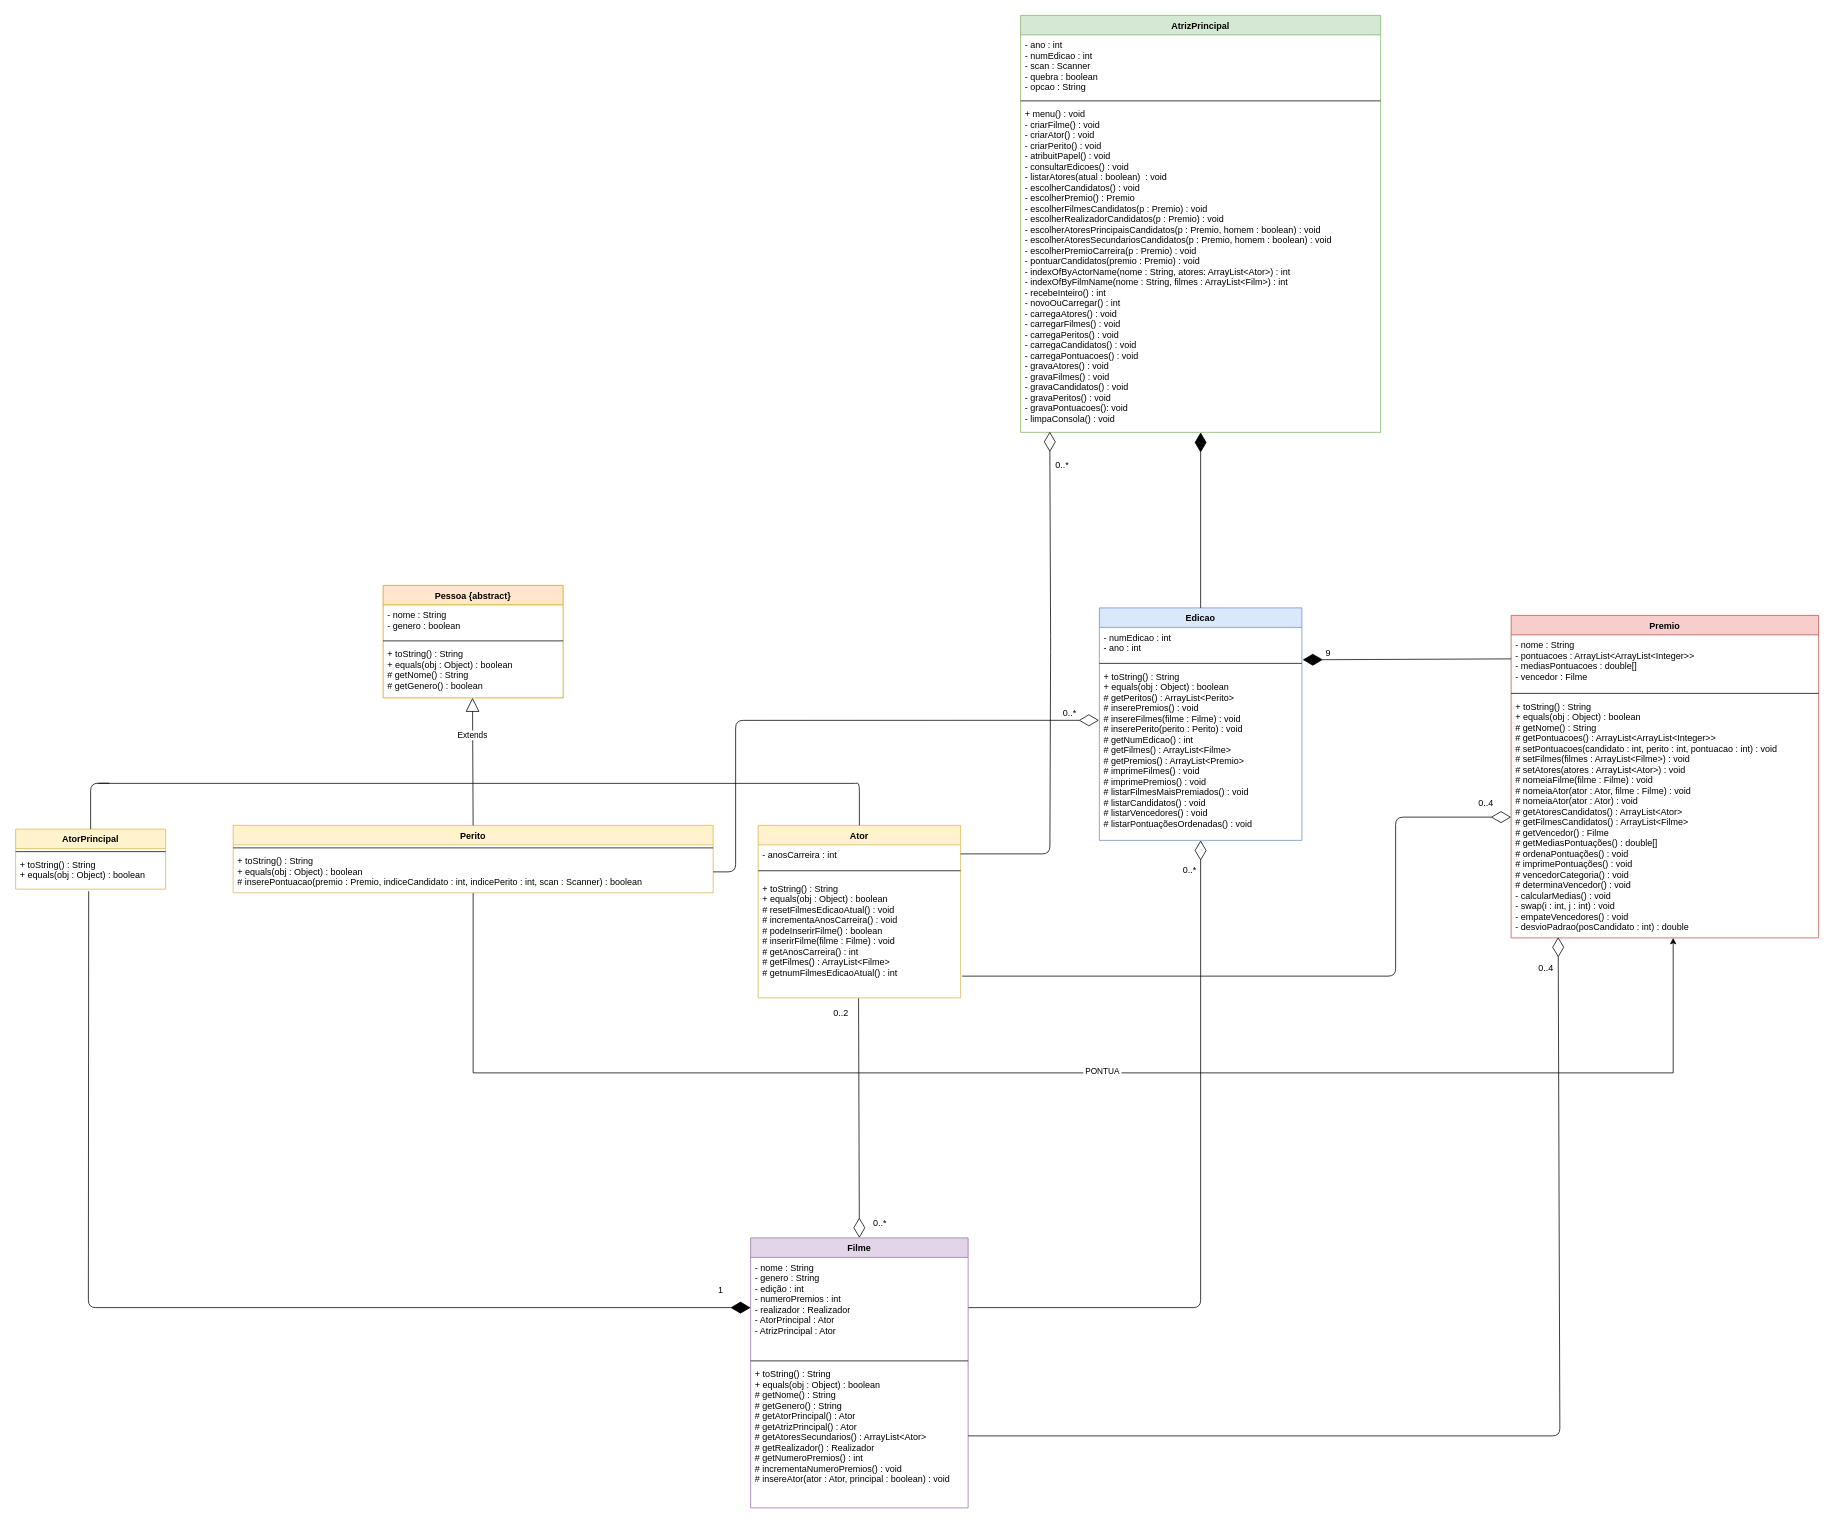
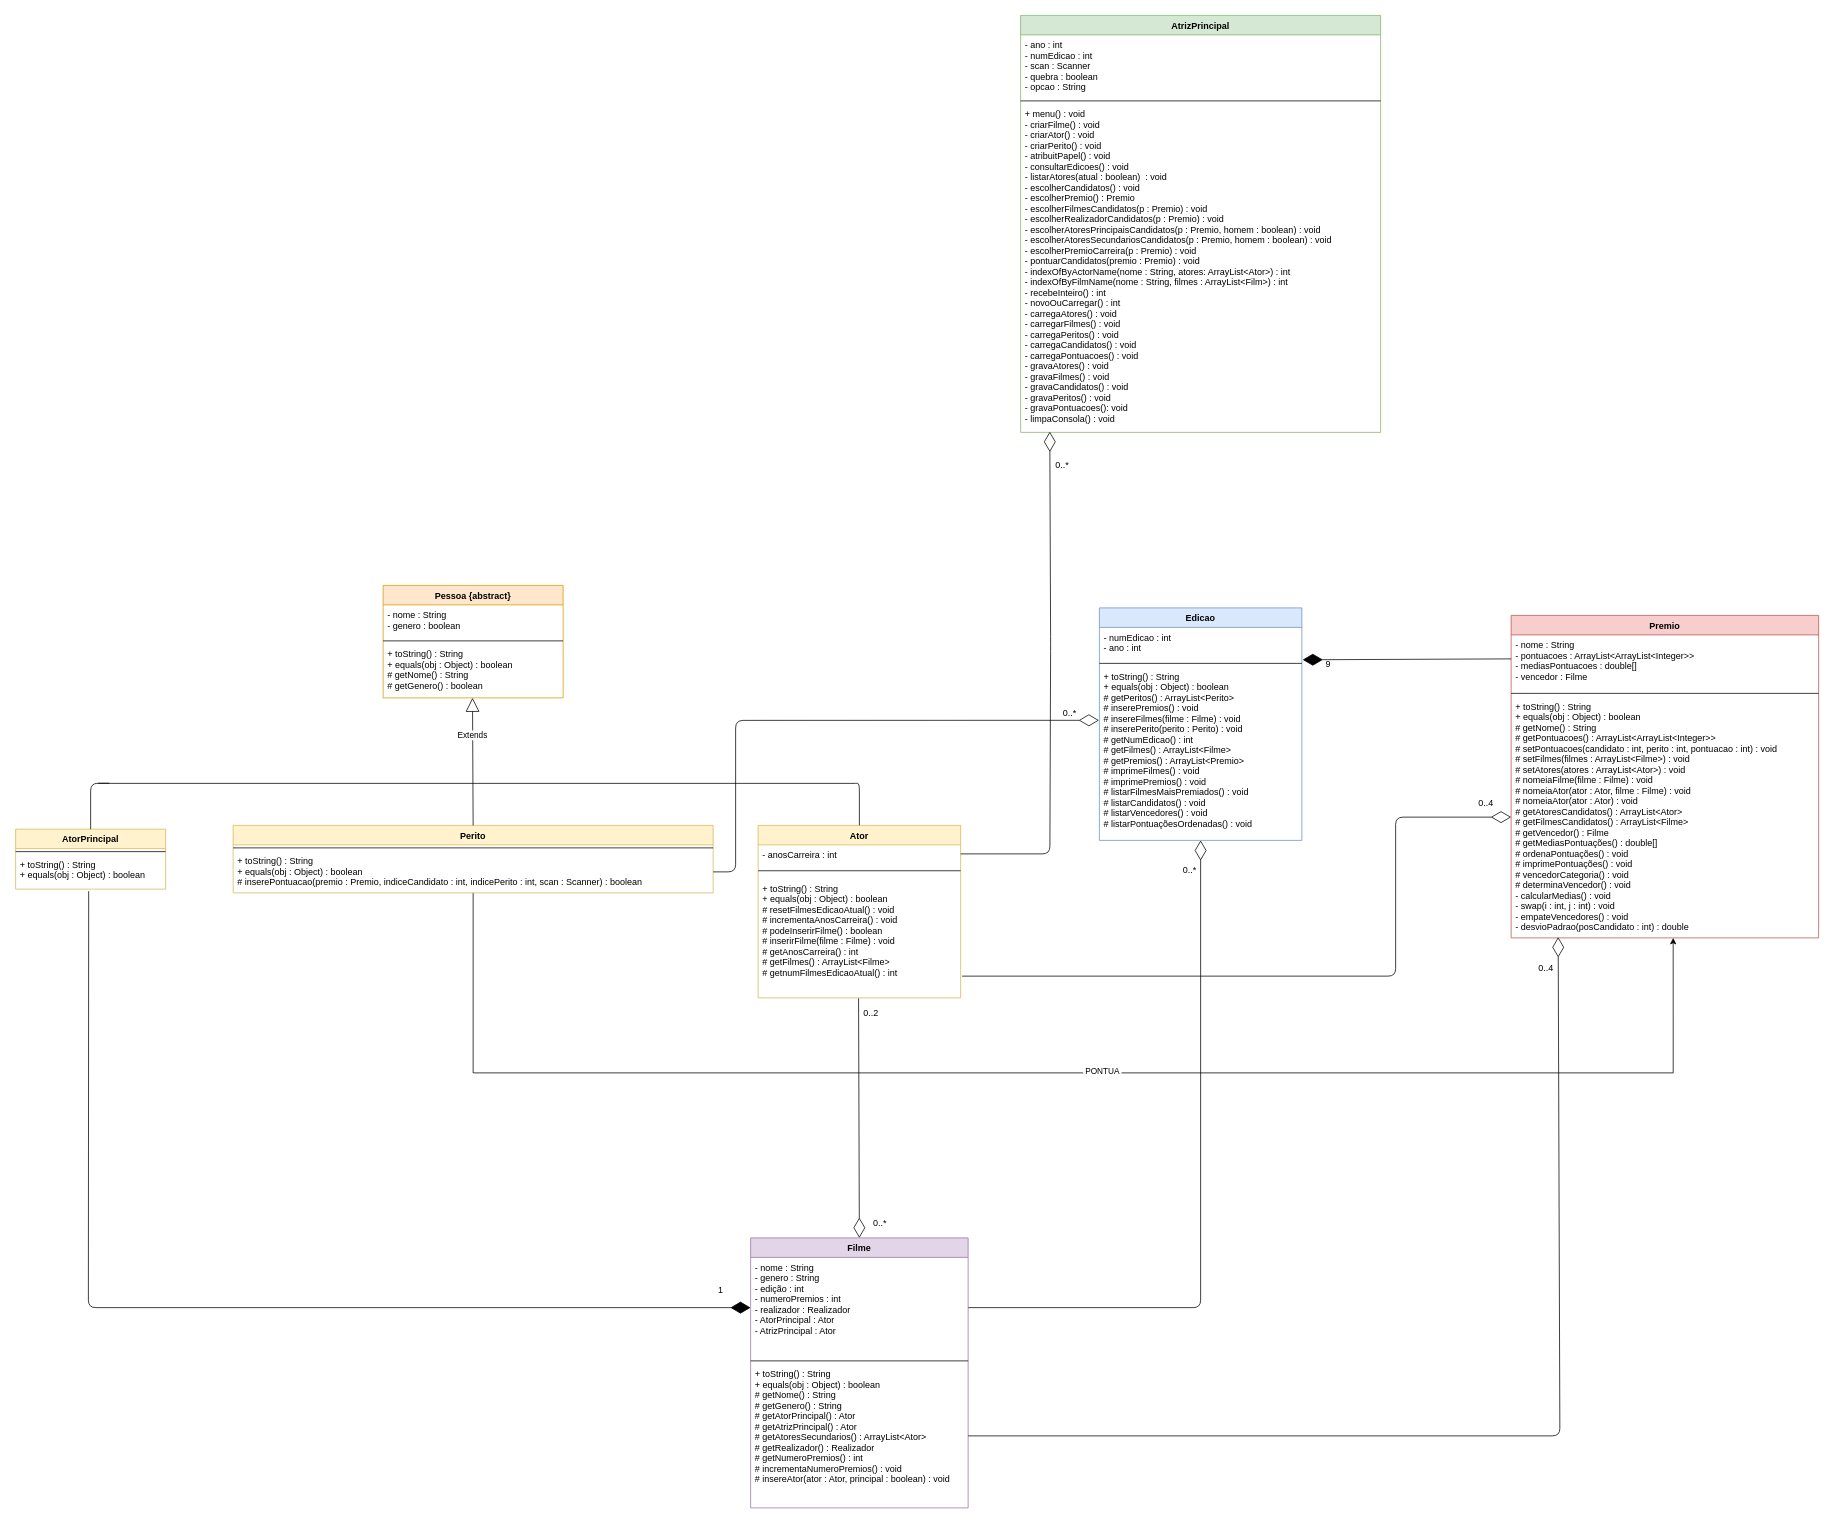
(1200, 530) -> none
(1328, 653) -> (1328, 664)
(840, 1013) -> (870, 1013)
